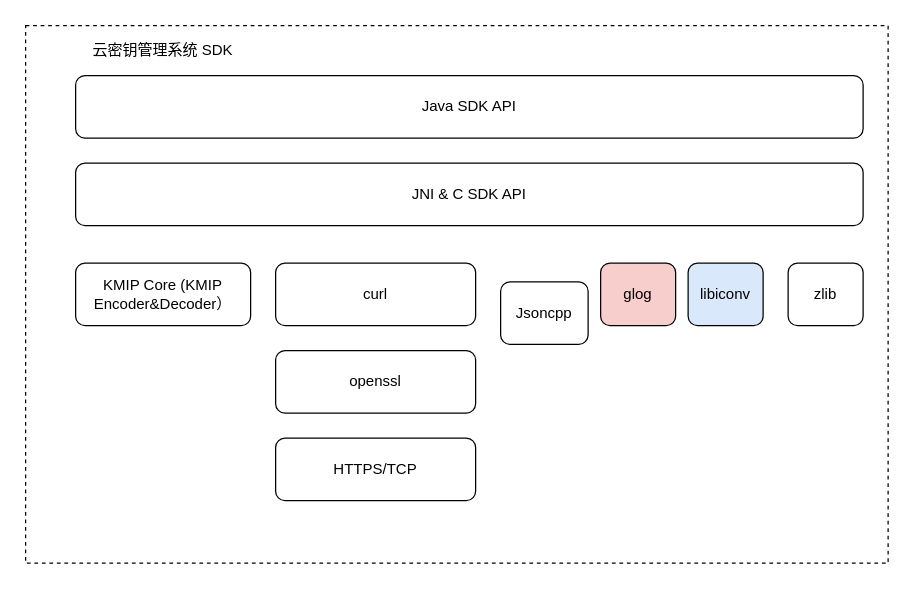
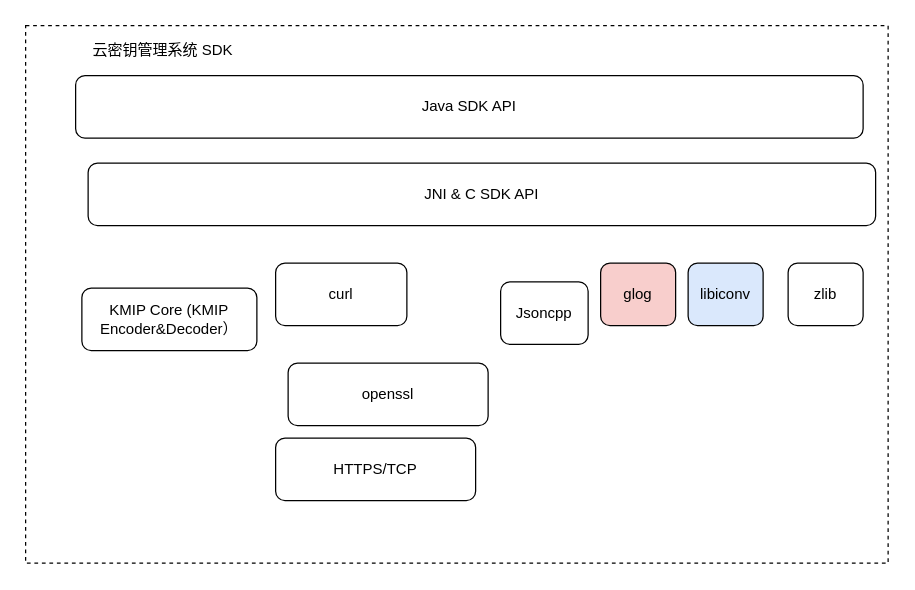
(469, 194) -> (482, 194)
(163, 294) -> (169, 319)
(376, 294) -> (341, 294)
(376, 382) -> (388, 394)
